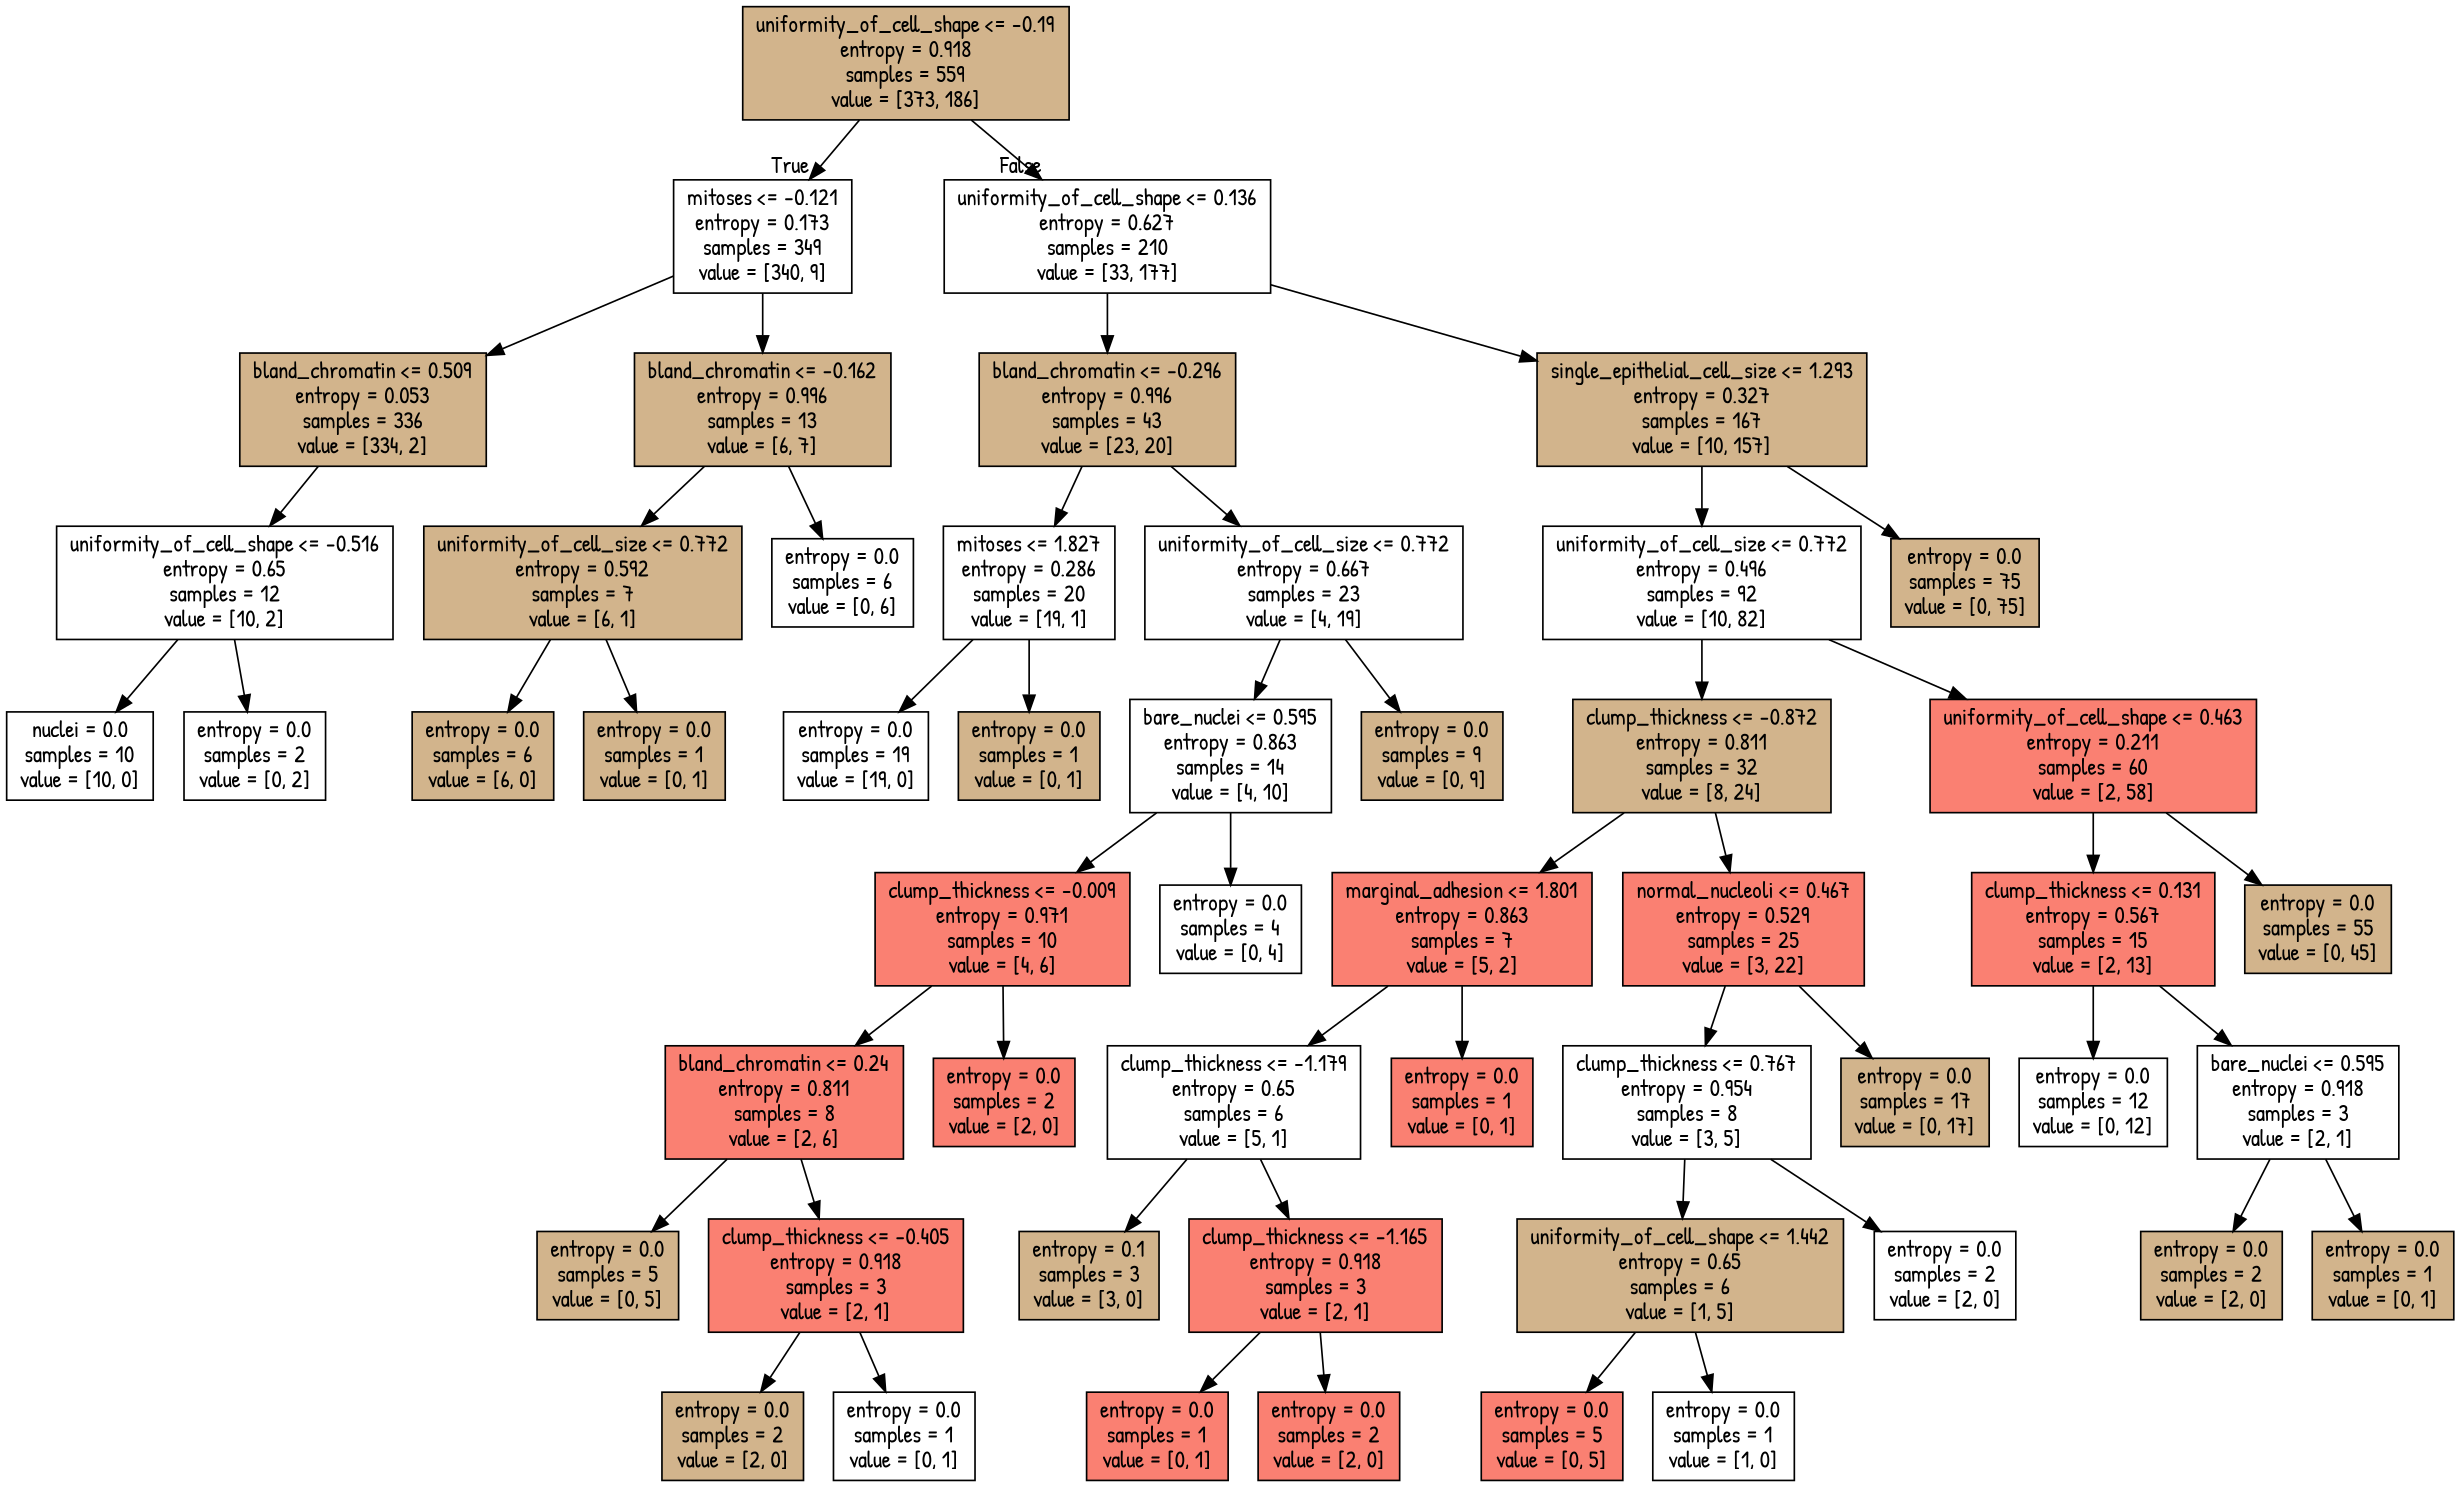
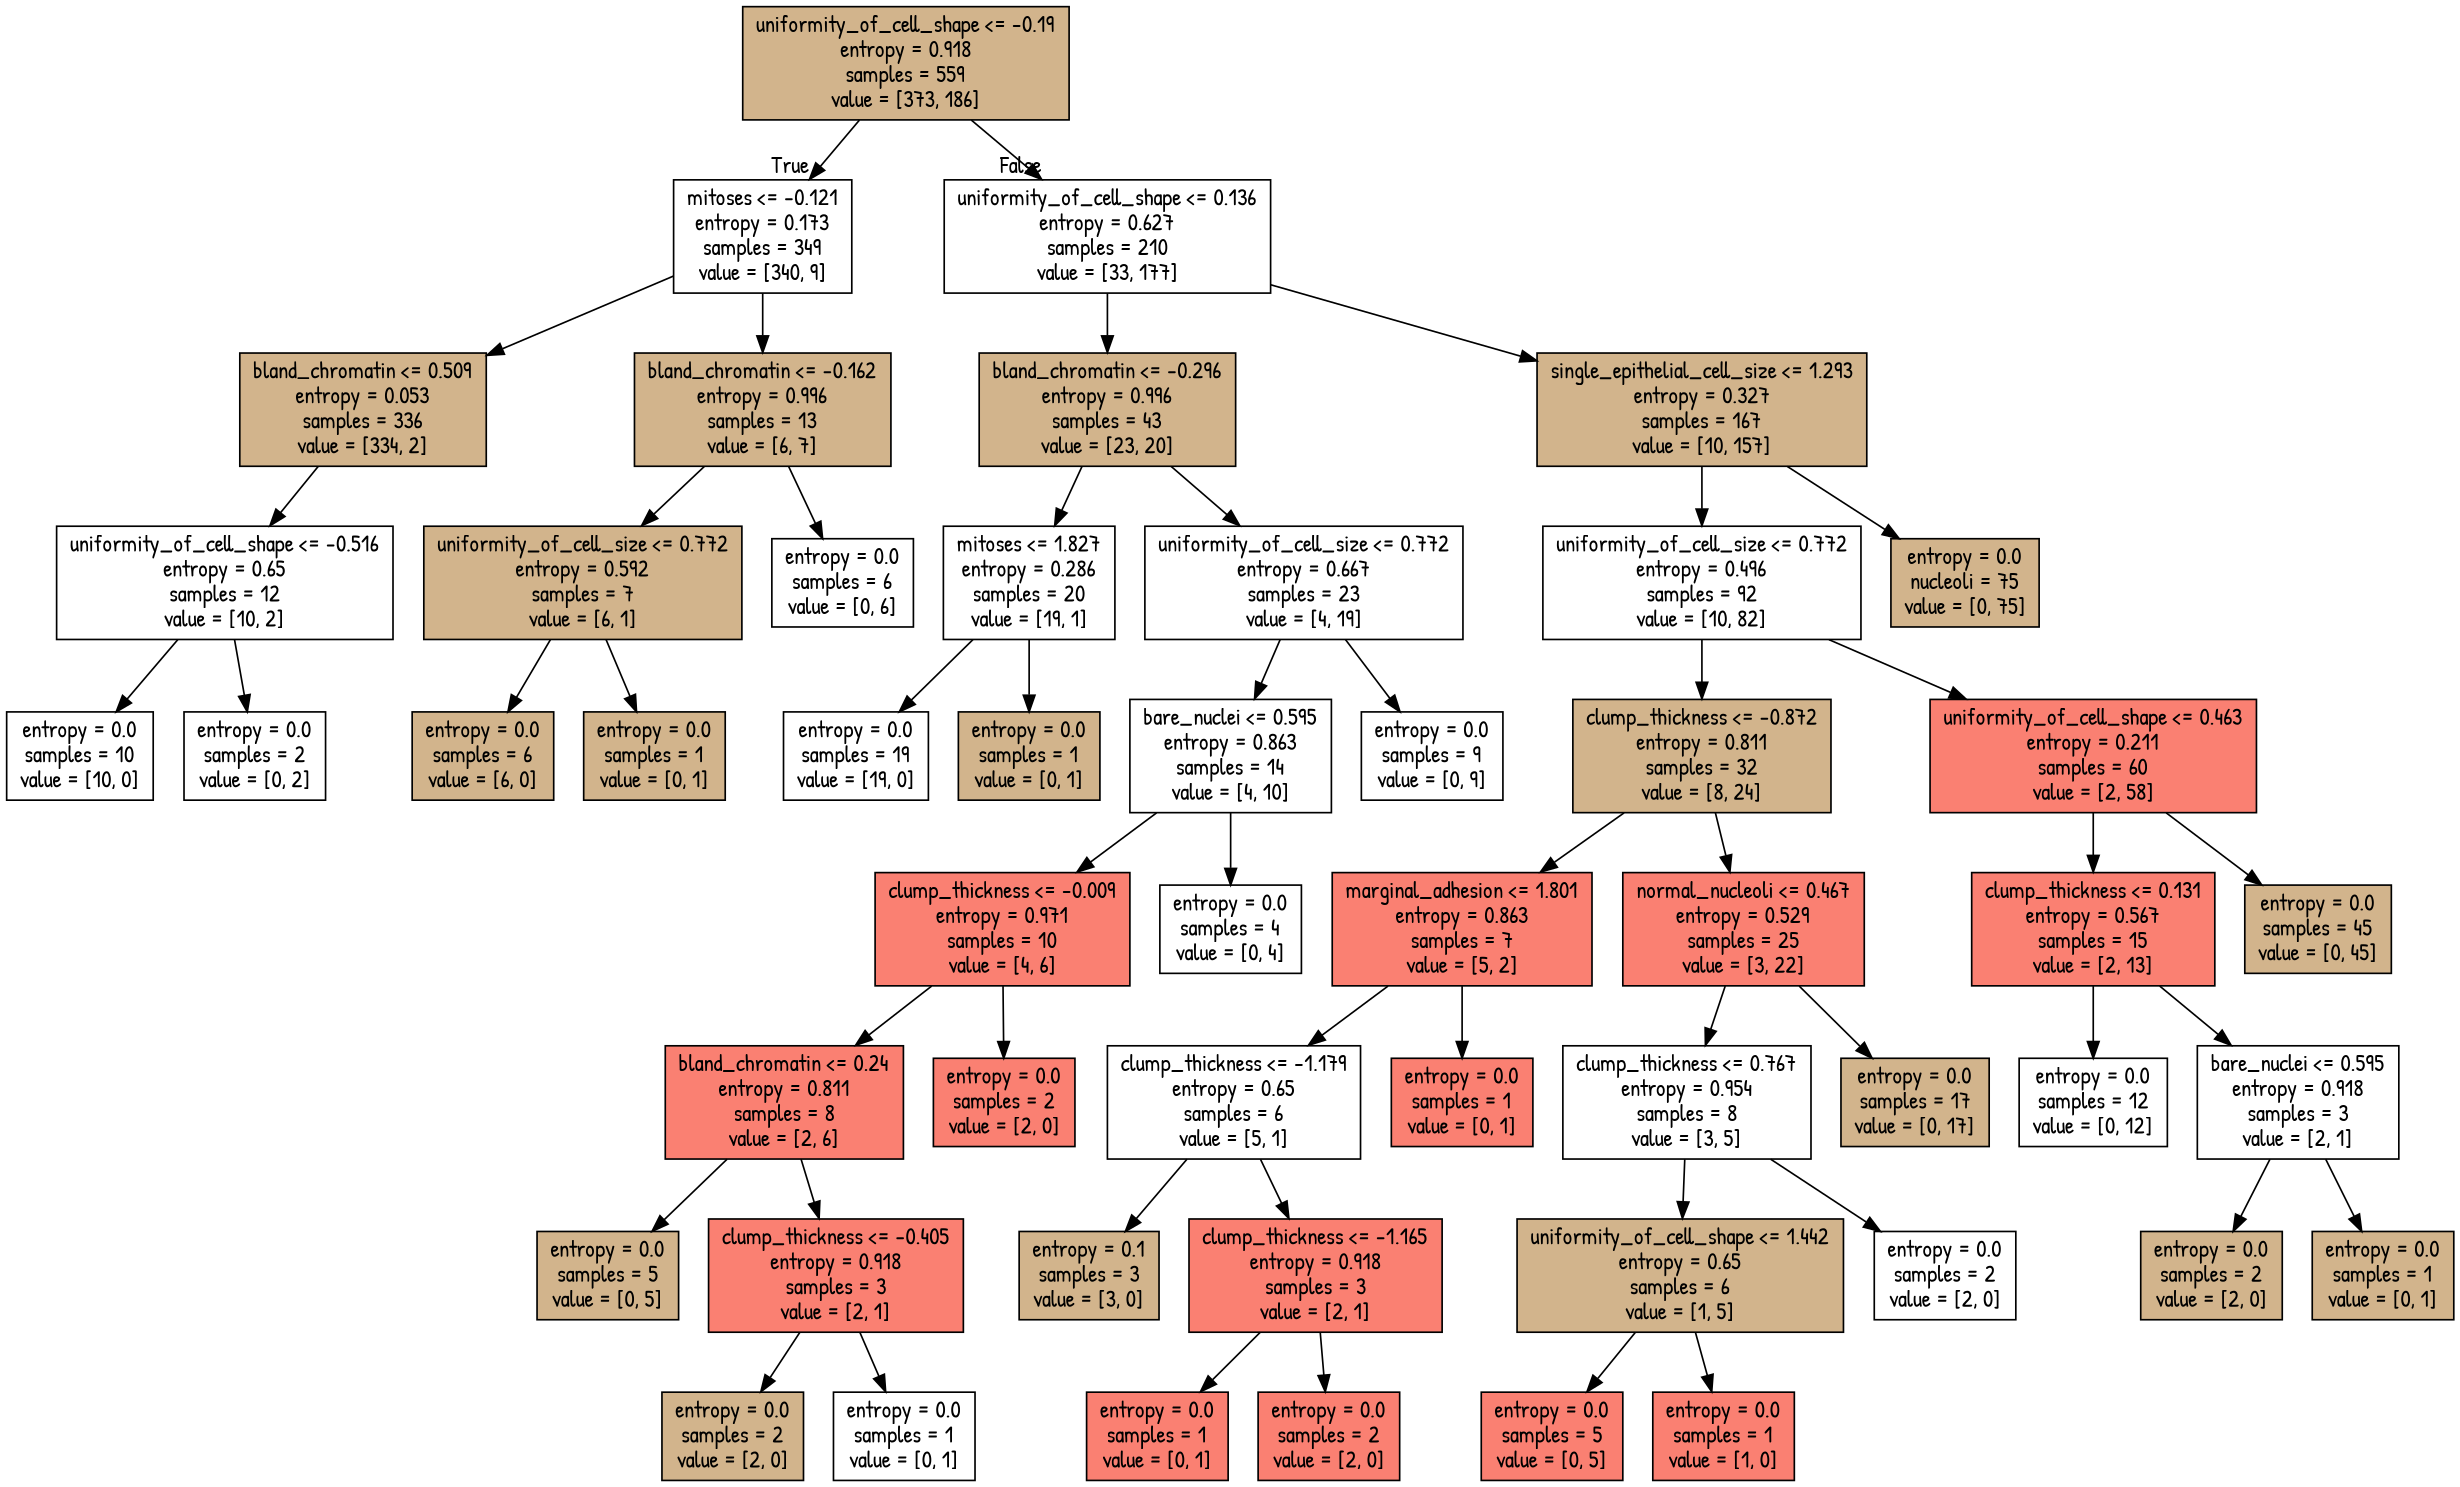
(1965, 583) -> (1965, 583)
(80, 756) -> (80, 756)
(1432, 756) -> (1432, 756)
(2318, 929) -> (2318, 929)
(1724, 1436) -> (1724, 1436)
